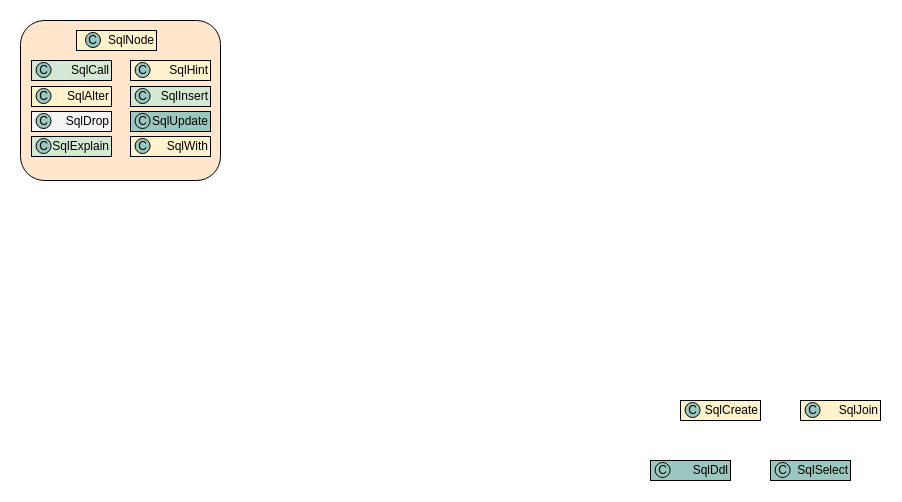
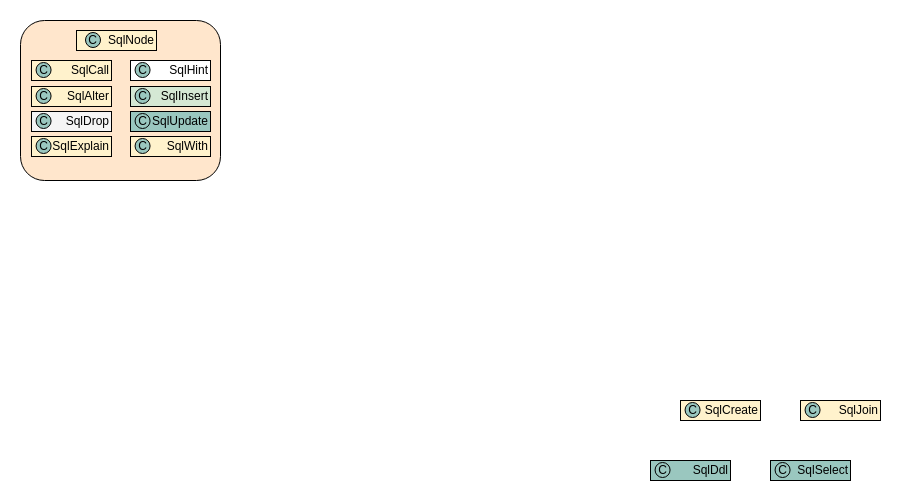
(72, 71) -> (72, 71)
(171, 71) -> (171, 71)
(72, 147) -> (72, 147)
